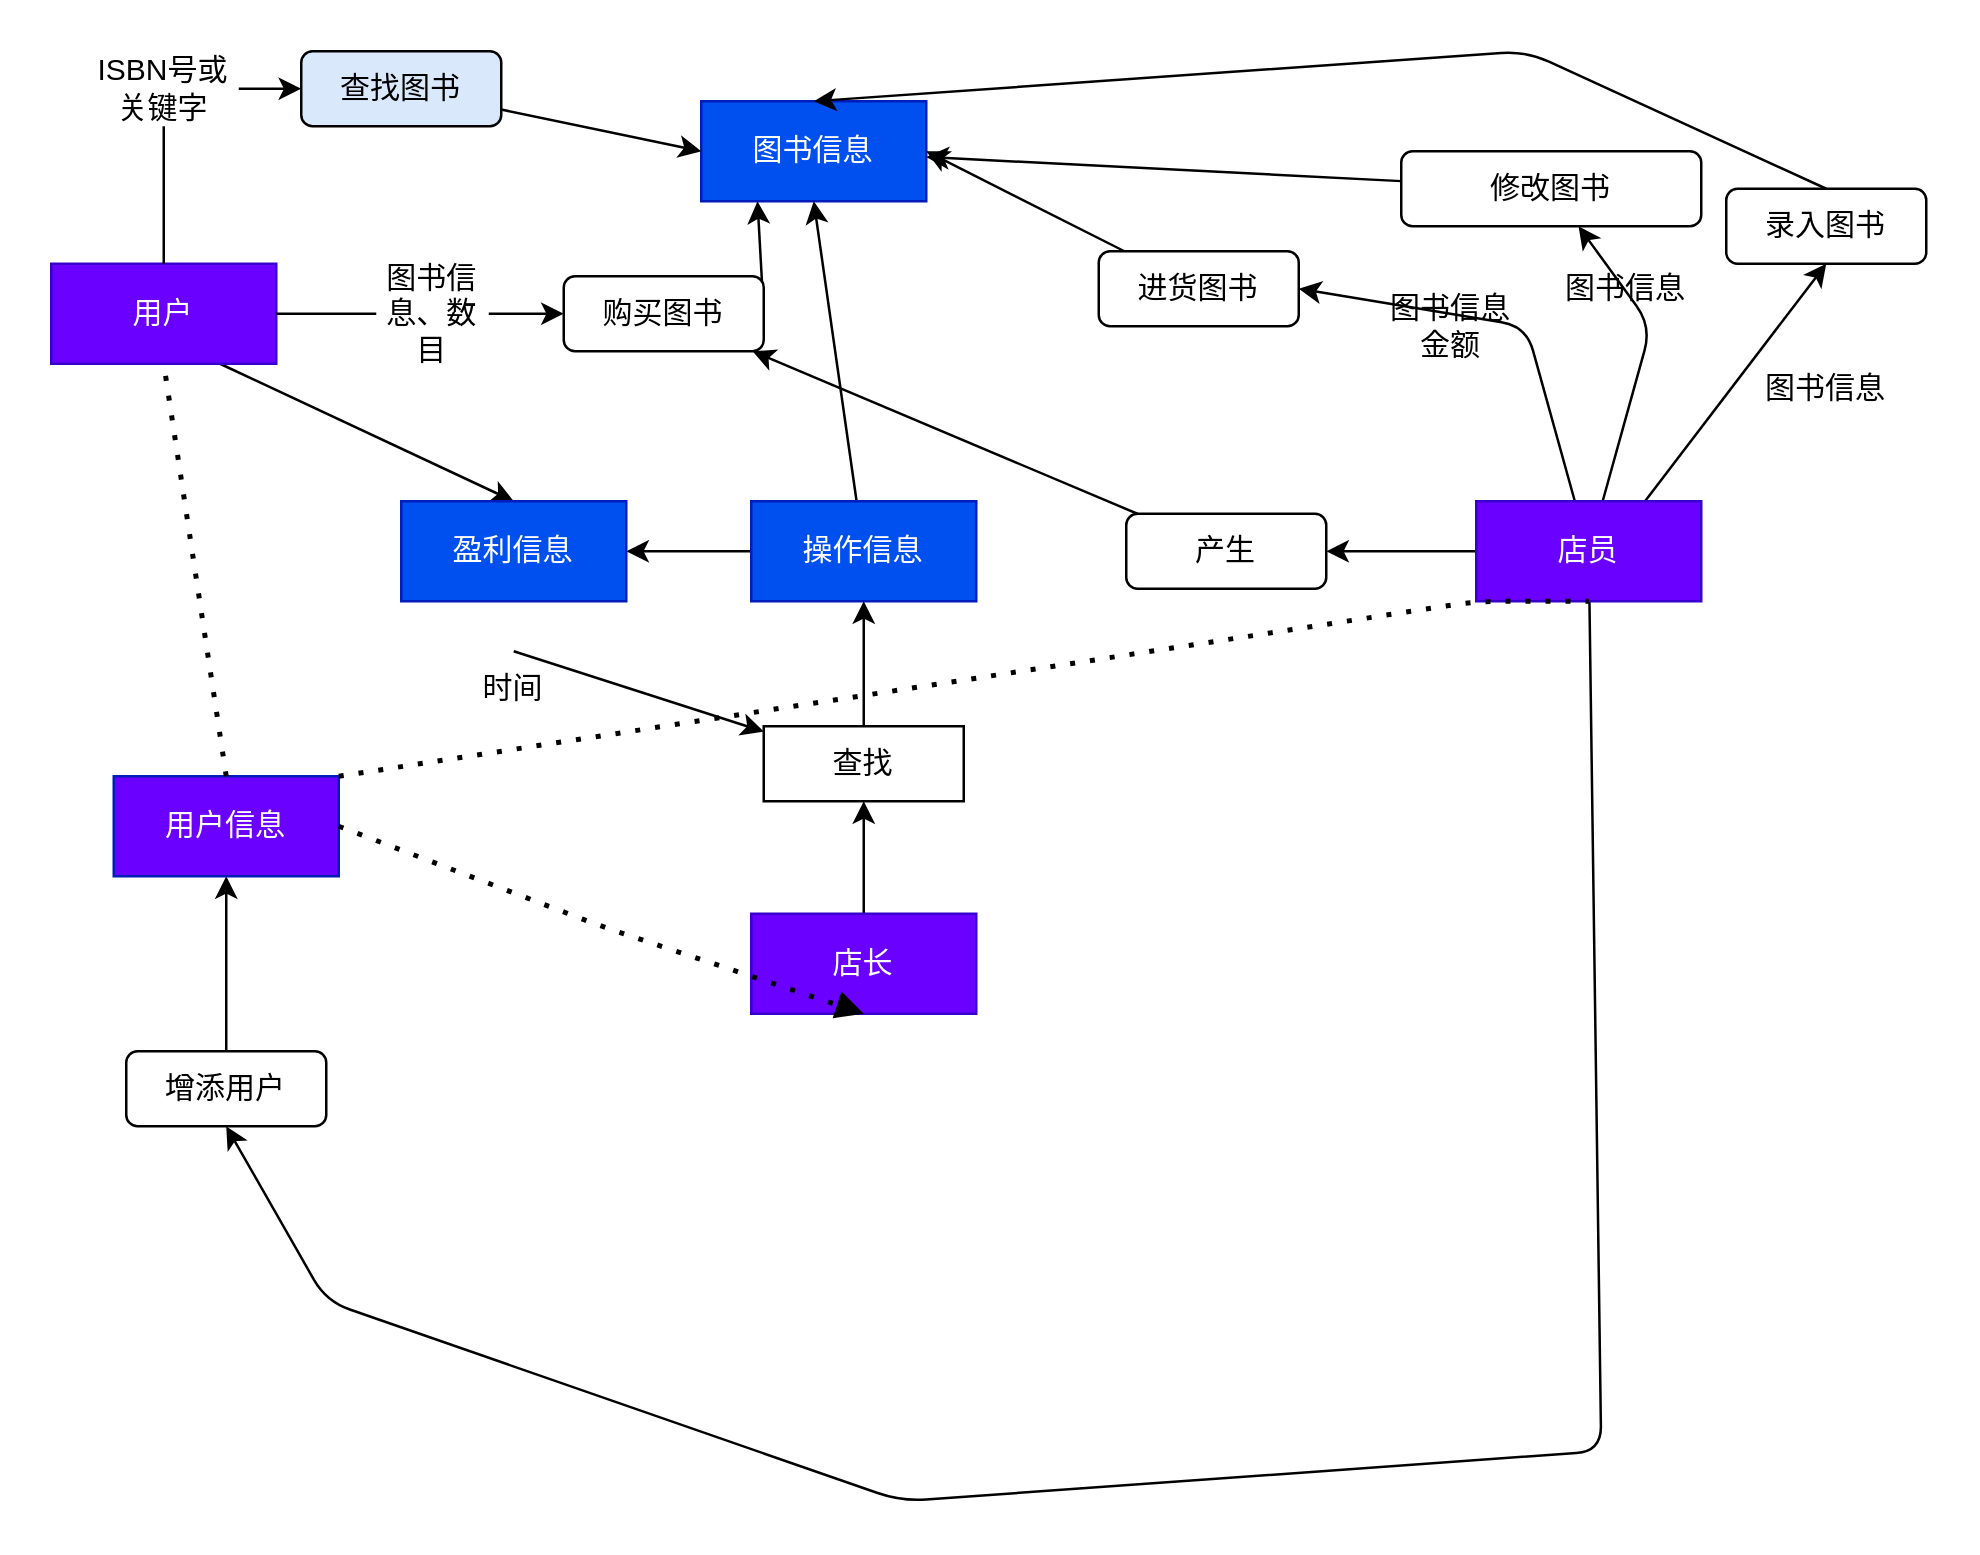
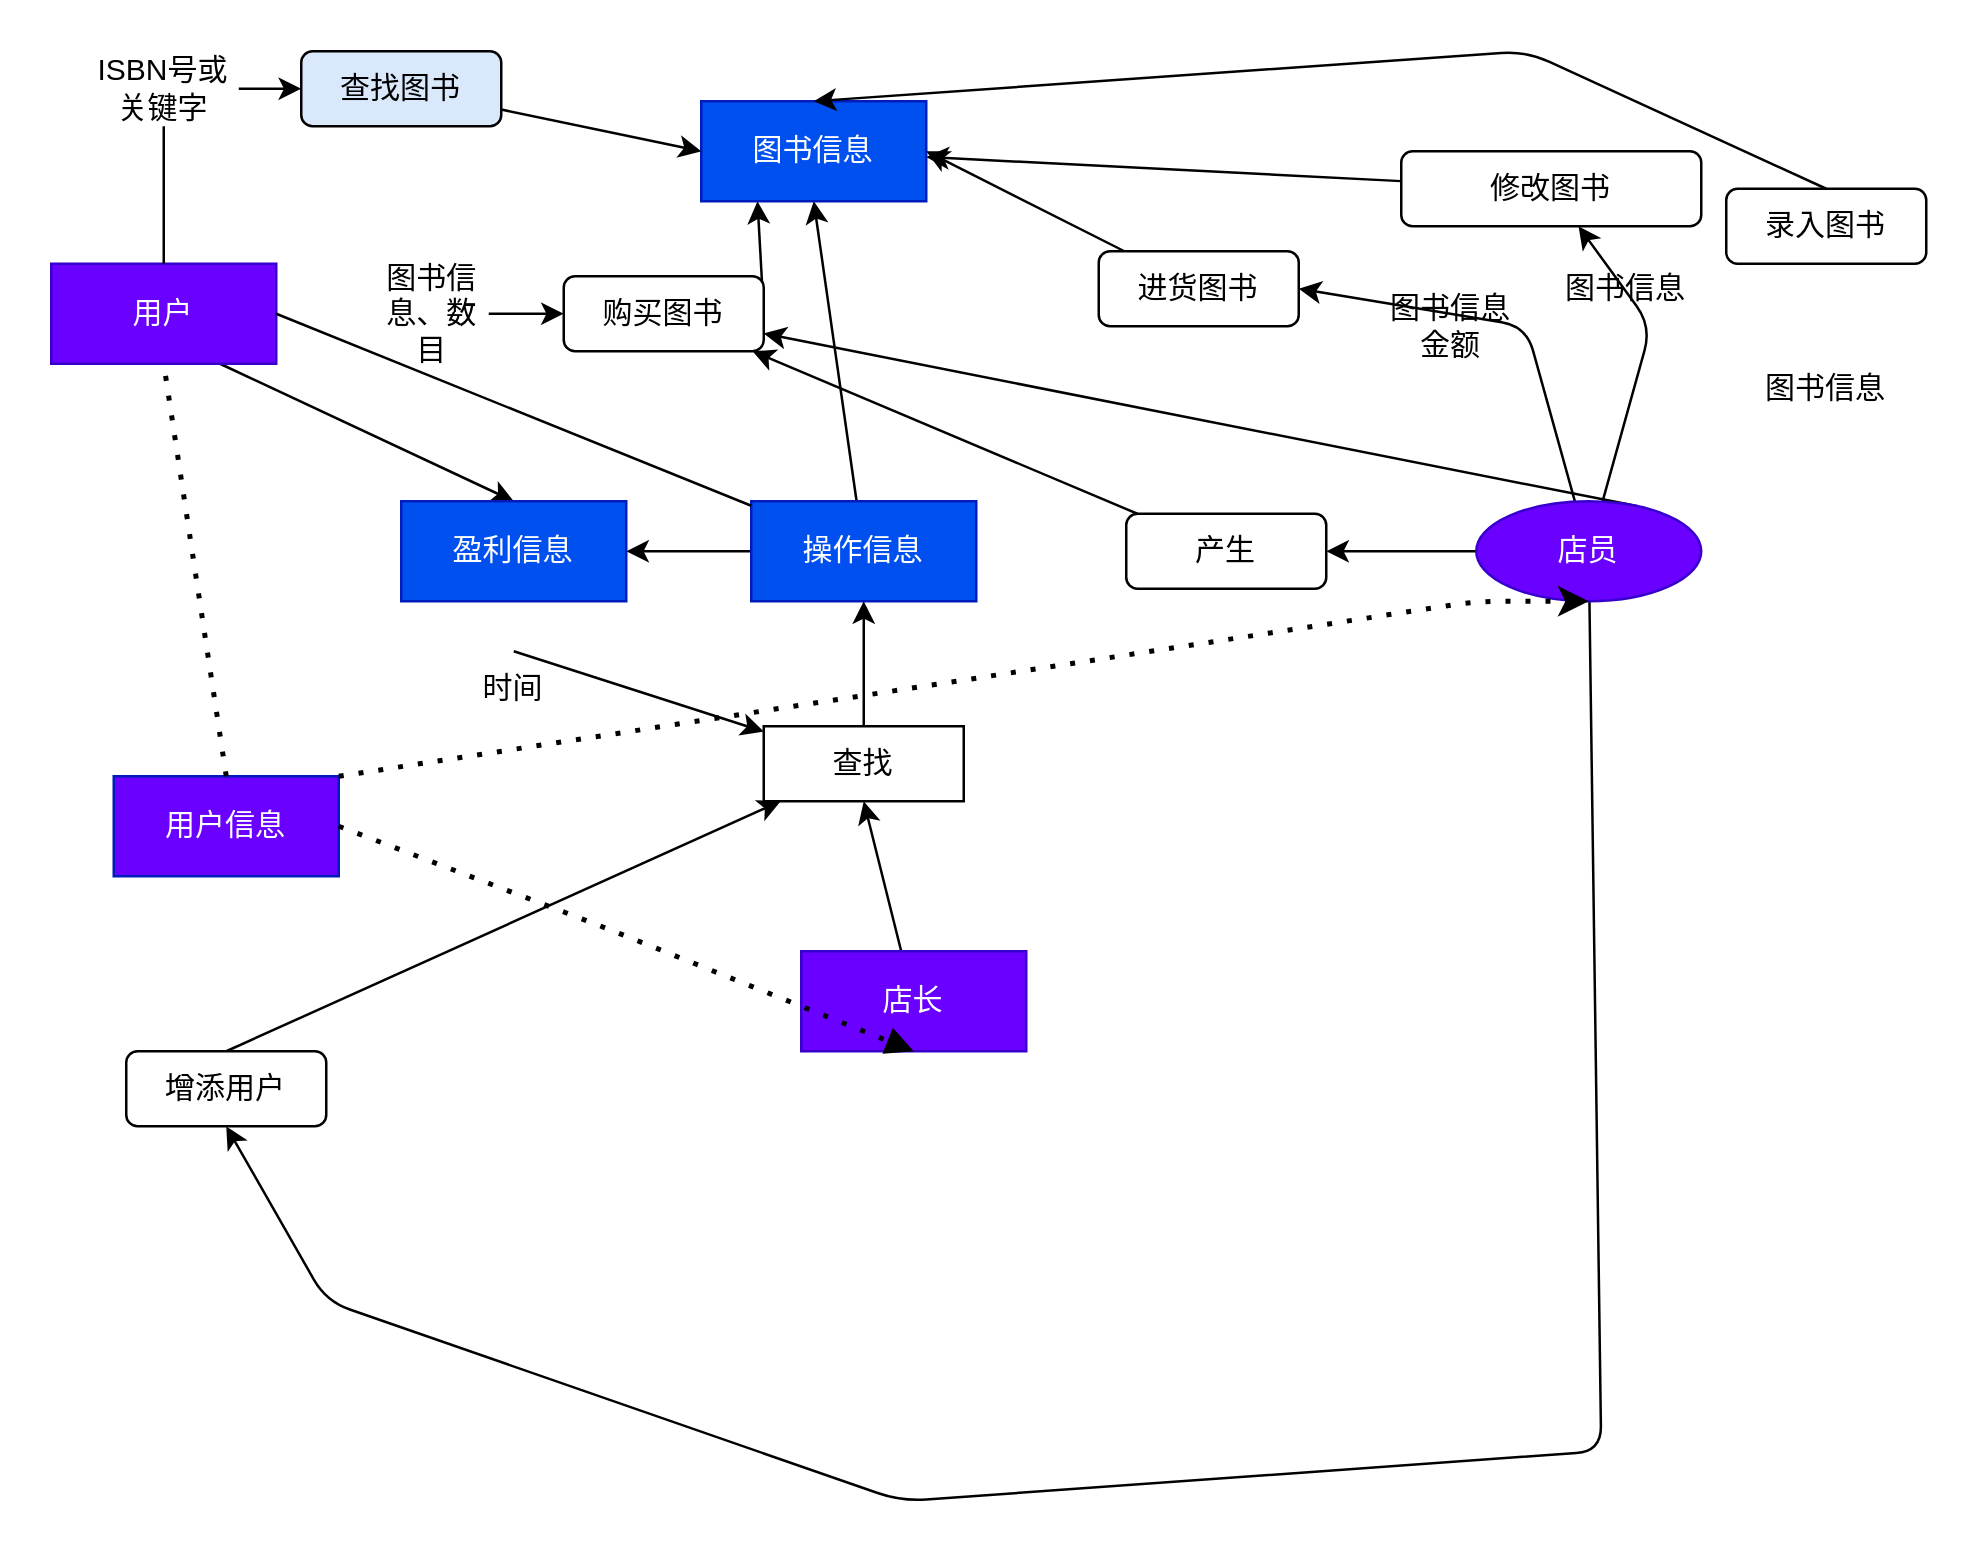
(326, 314) -> (514, 410)
(1731, 389) -> (1202, 420)
(1589, 551) -> (1589, 551)
(1531, 601) -> (1523, 601)
(864, 964) -> (914, 1001)
(226, 972) -> (384, 980)
